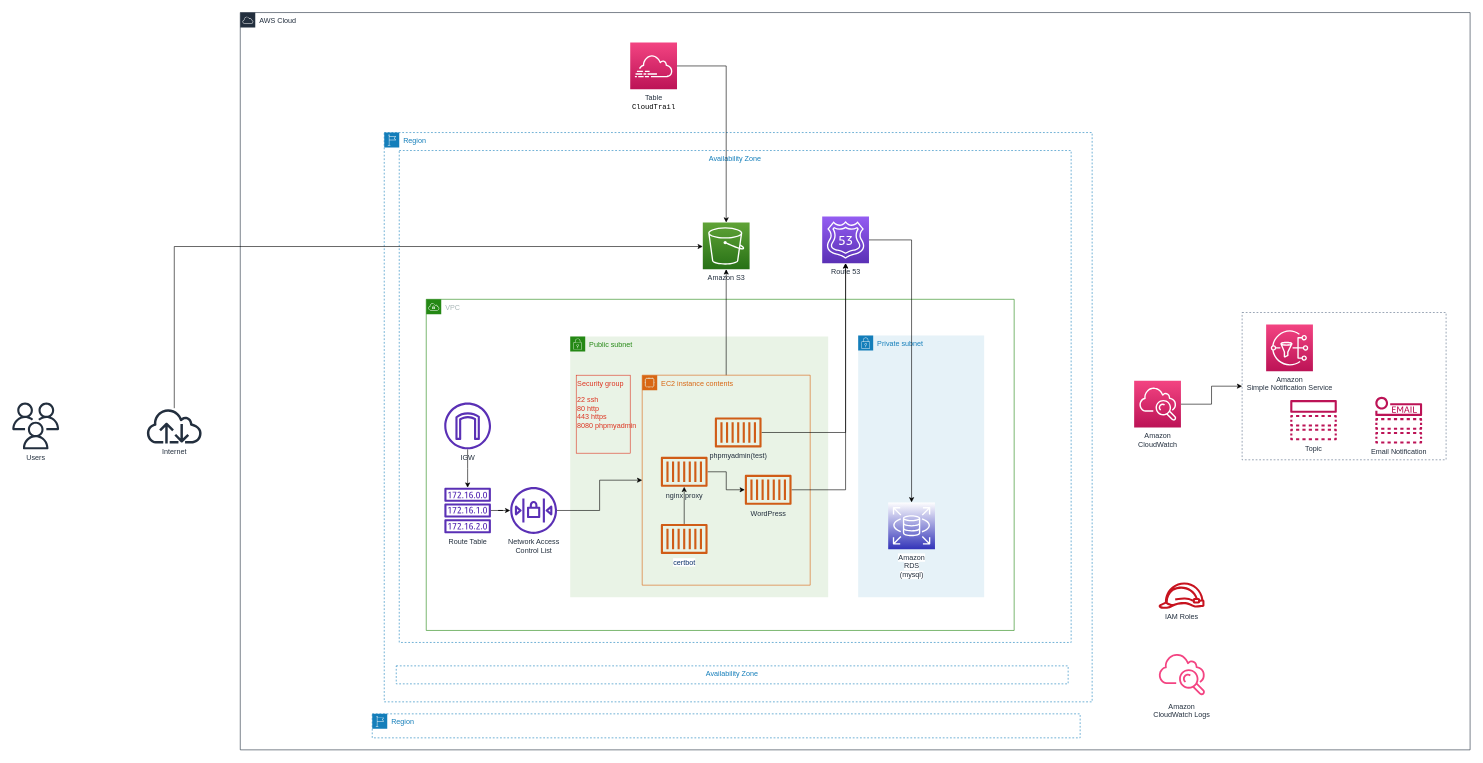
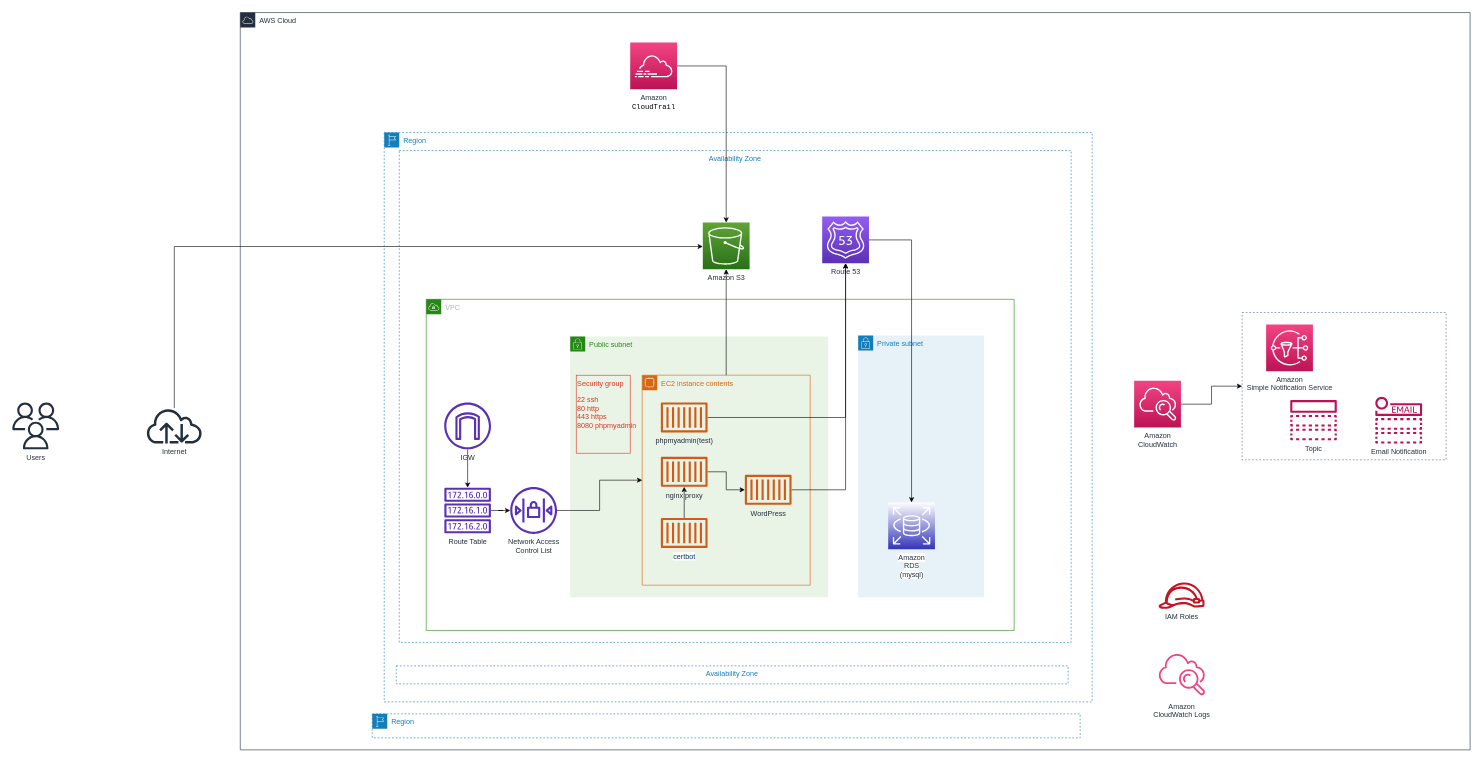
(654, 102) -> (654, 102)
(738, 432) -> (684, 417)
(684, 539) -> (684, 533)
